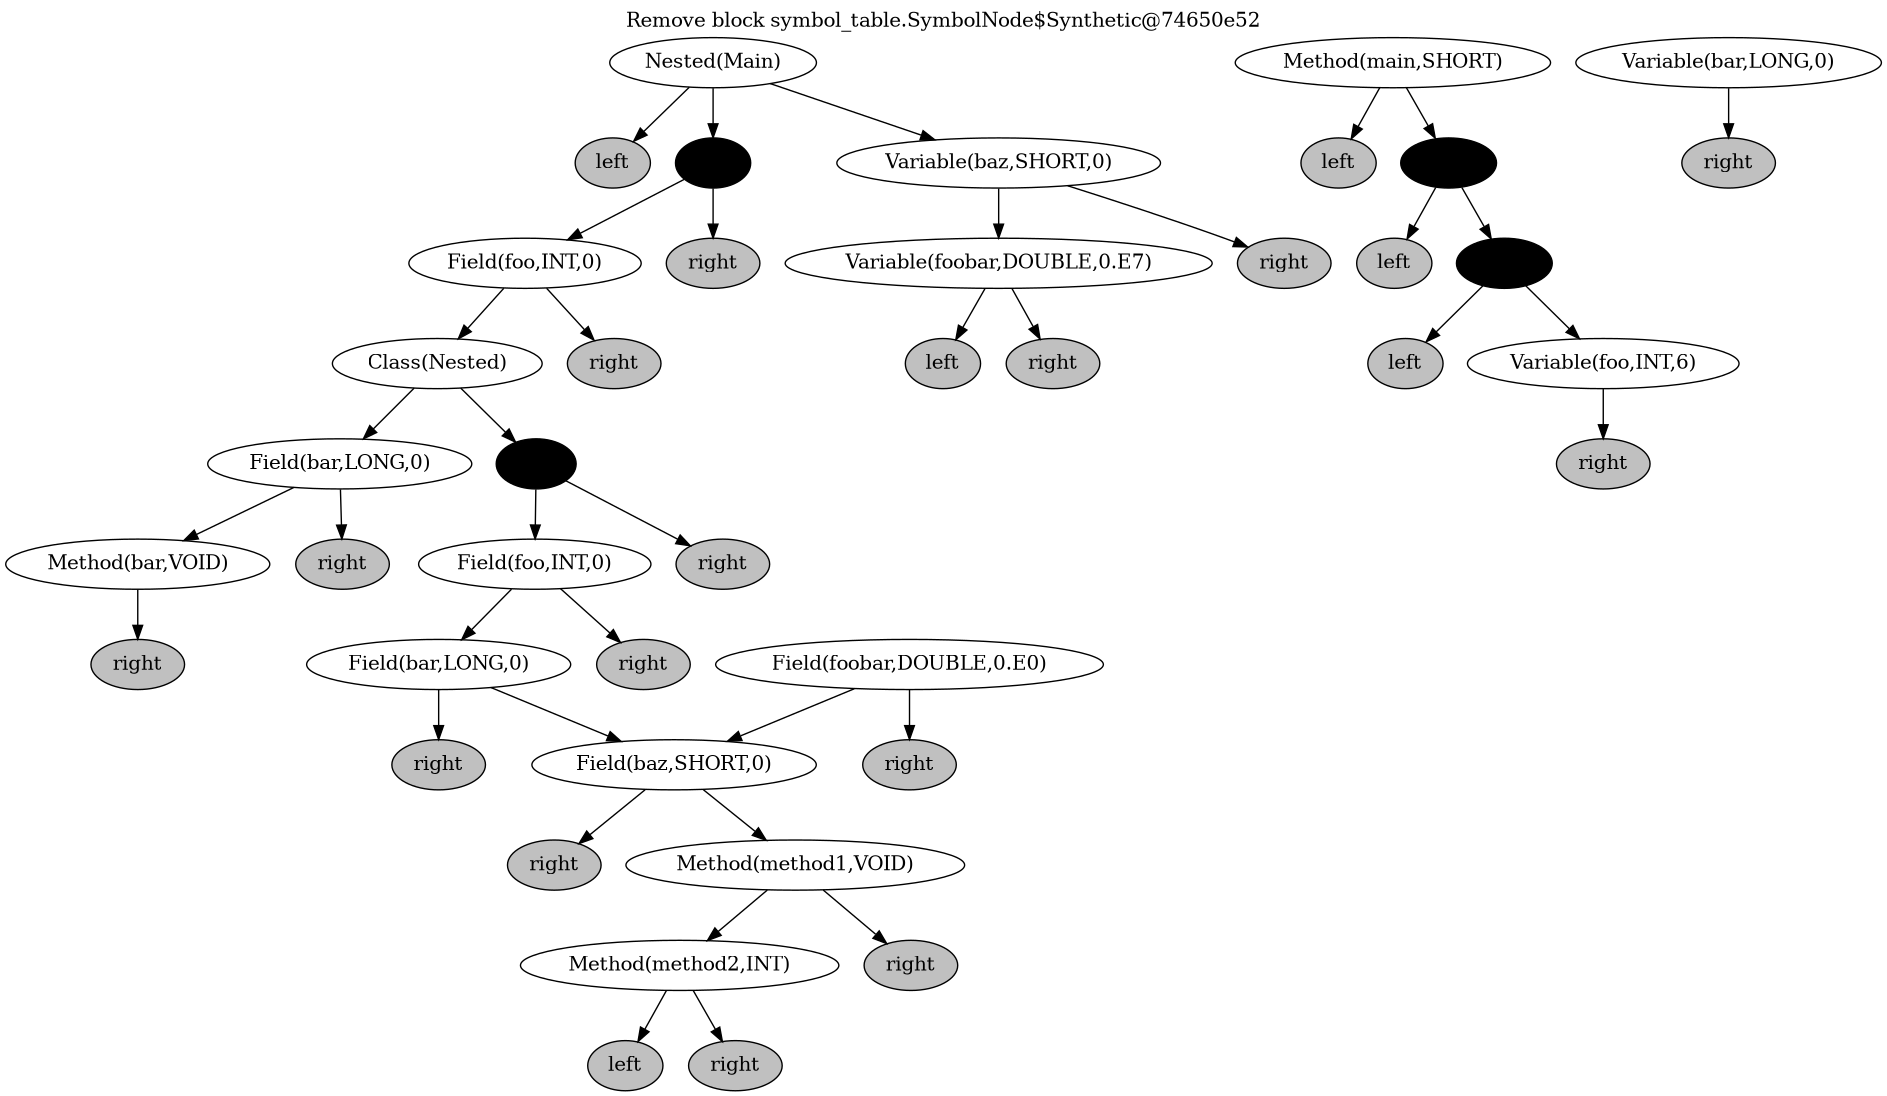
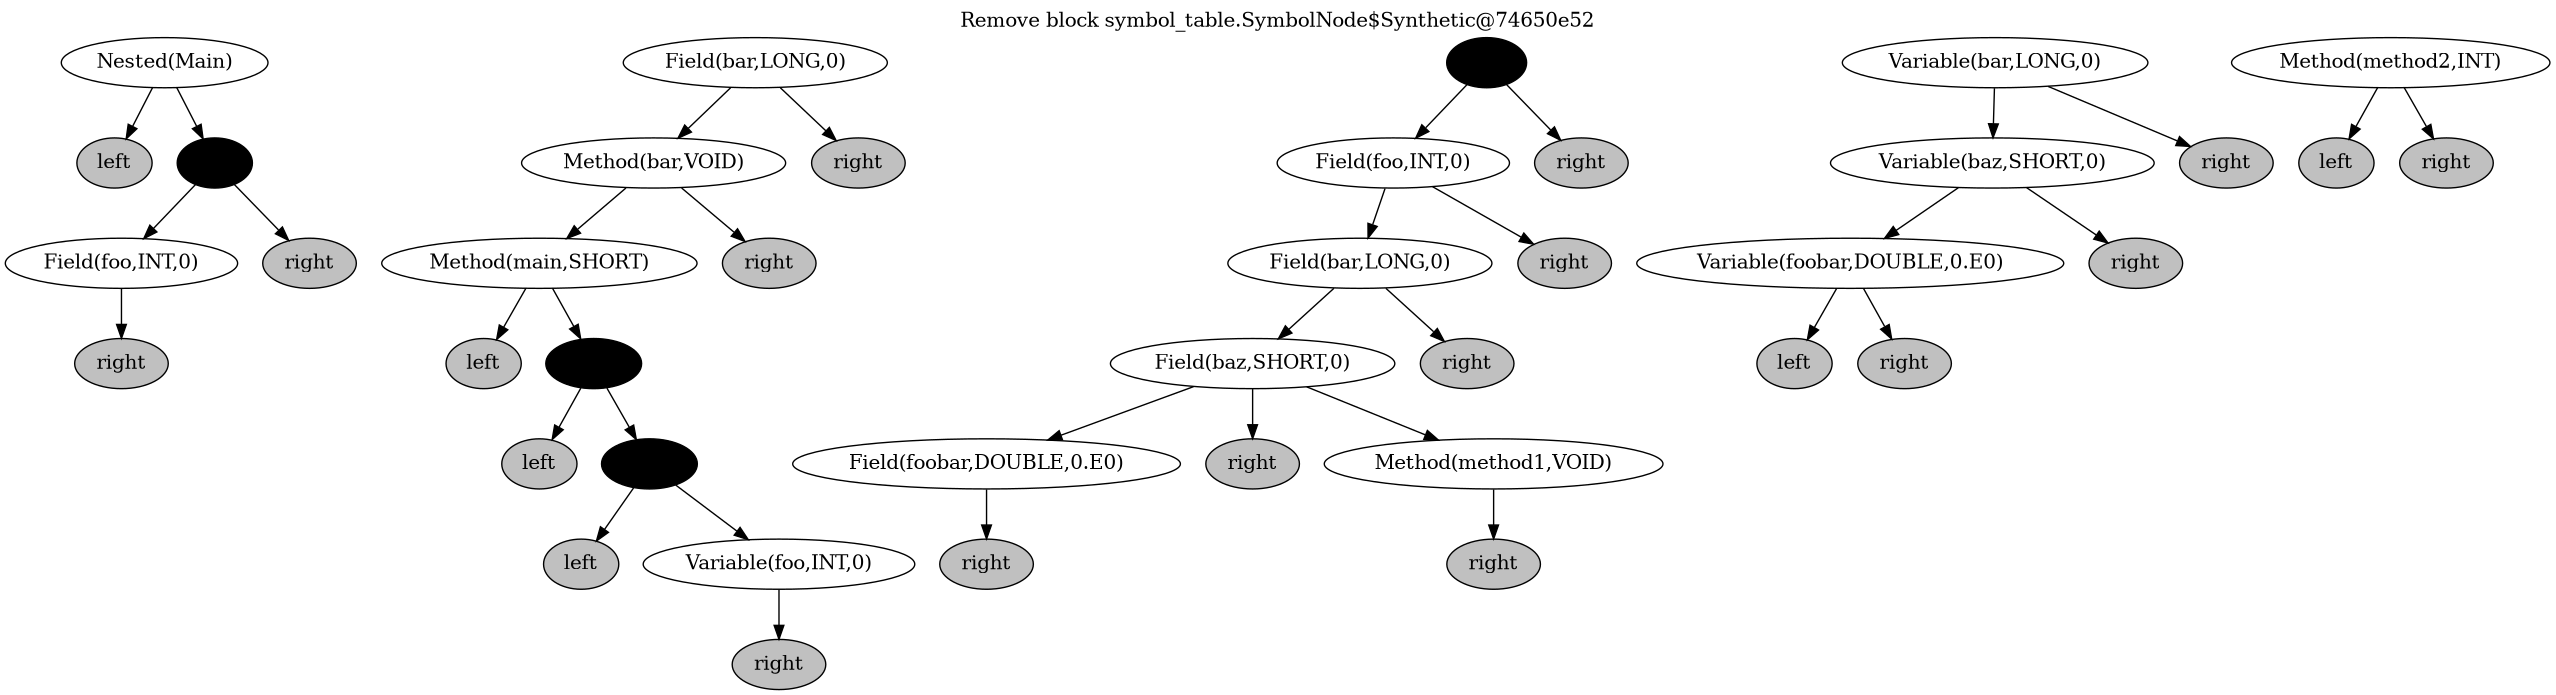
(846, 109) -> (1994, 106)
none -> (602, 209)
(999, 263) -> (1850, 263)
(437, 364) -> none
(1603, 364) -> (779, 564)
(797, 712) -> (1127, 411)
(743, 911) -> none
